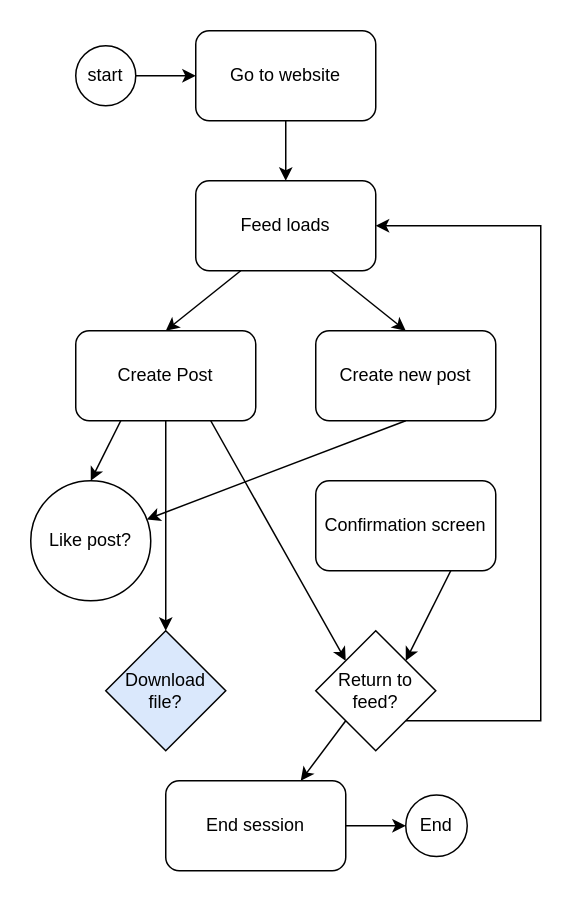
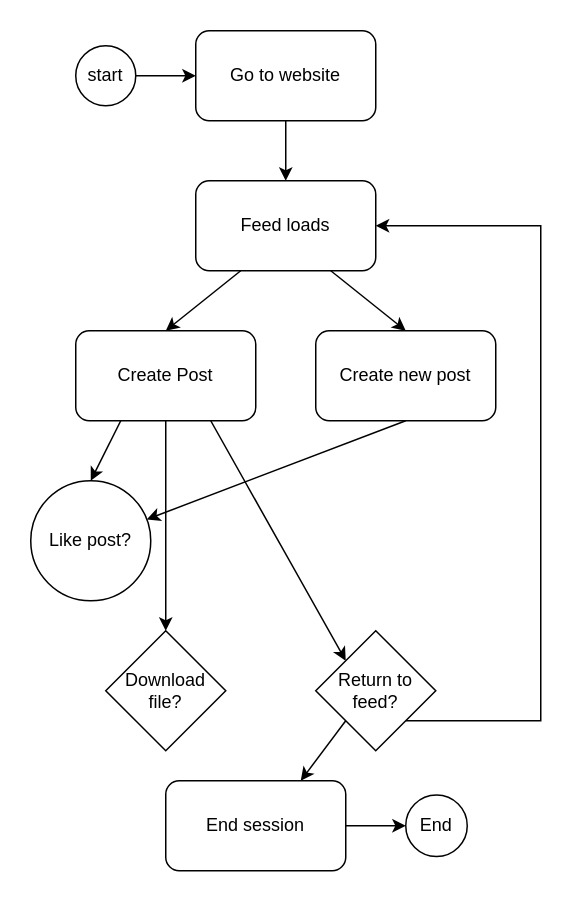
(406, 526) -> none
(431, 611) -> none
(166, 691) -> (166, 691)
